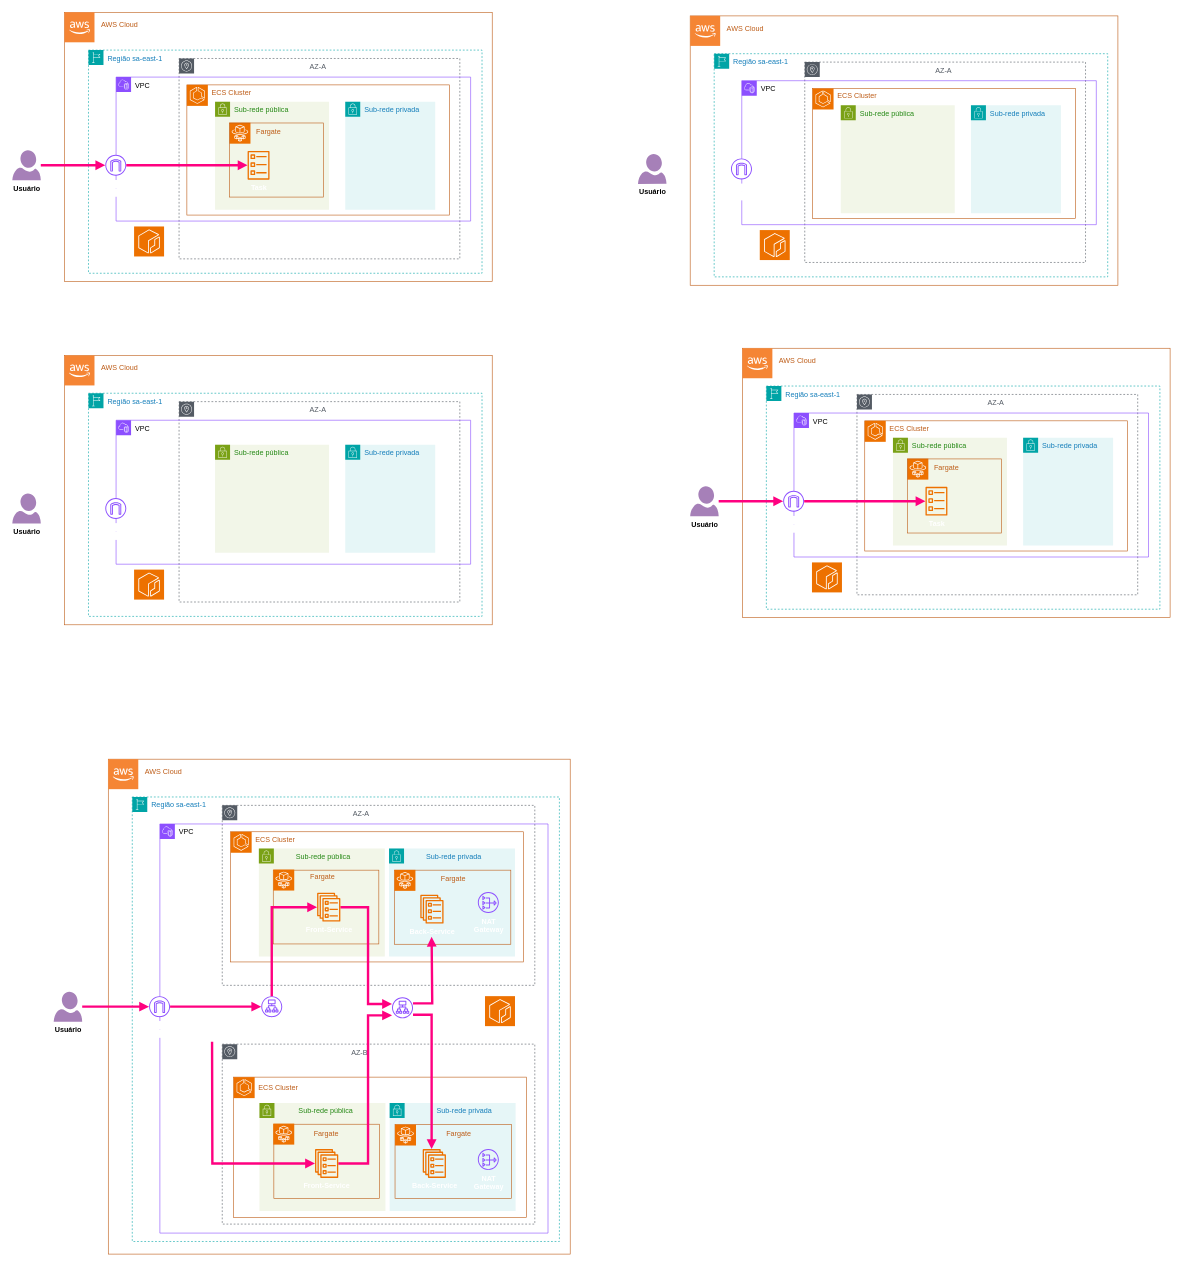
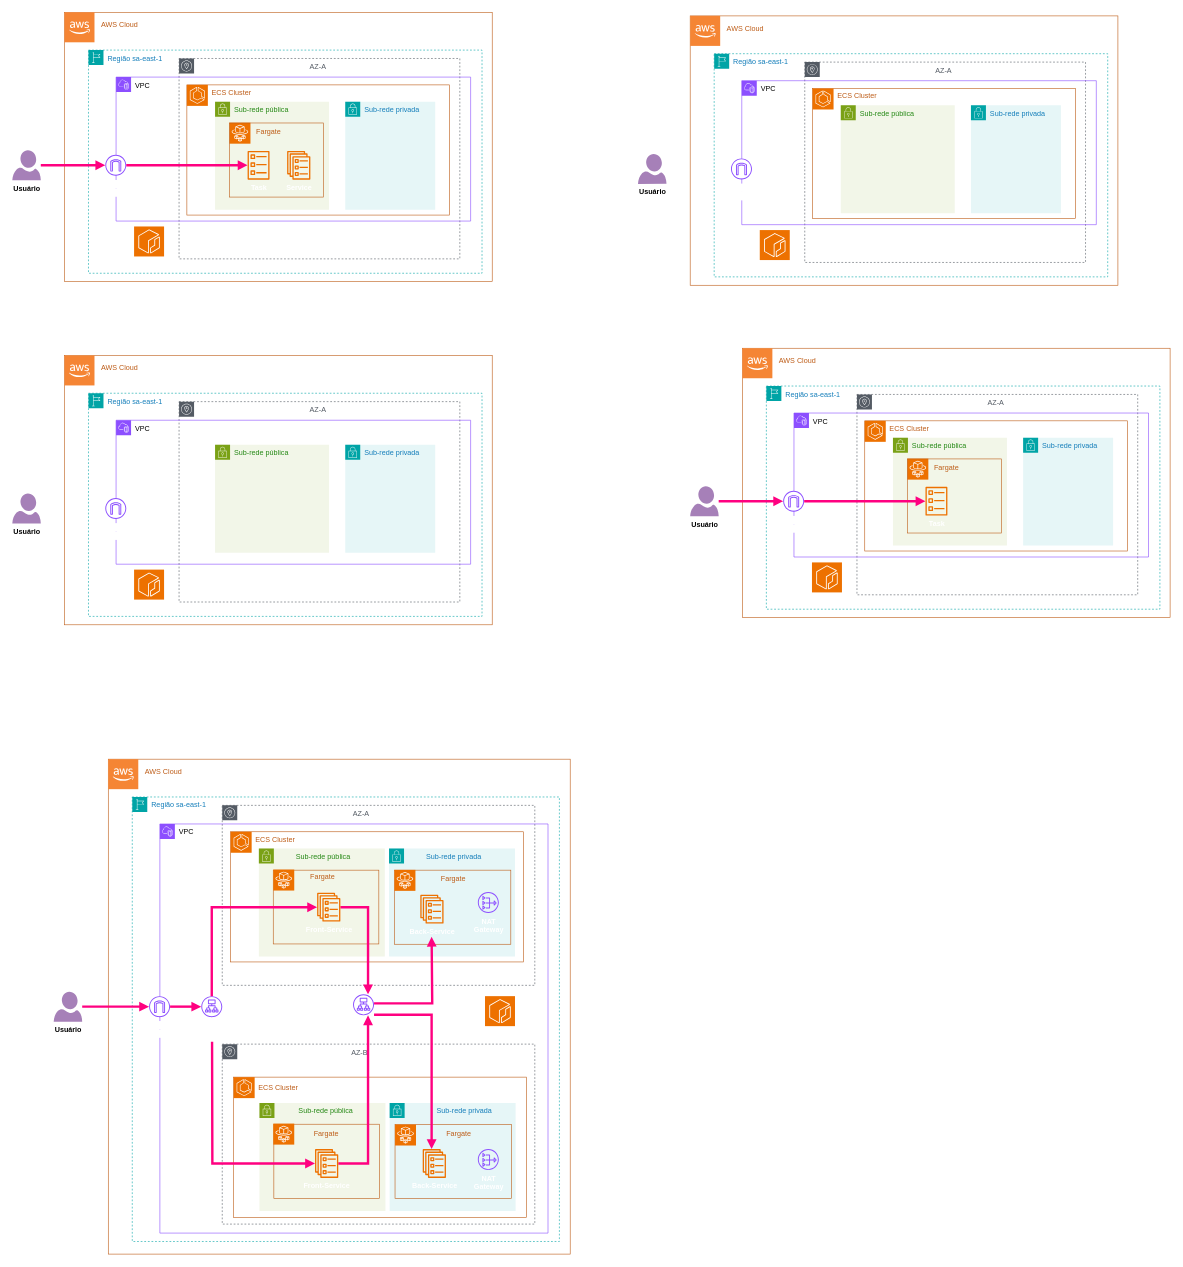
none -> (299, 165)
(272, 1007) -> (212, 1007)
(403, 1008) -> (364, 1005)
